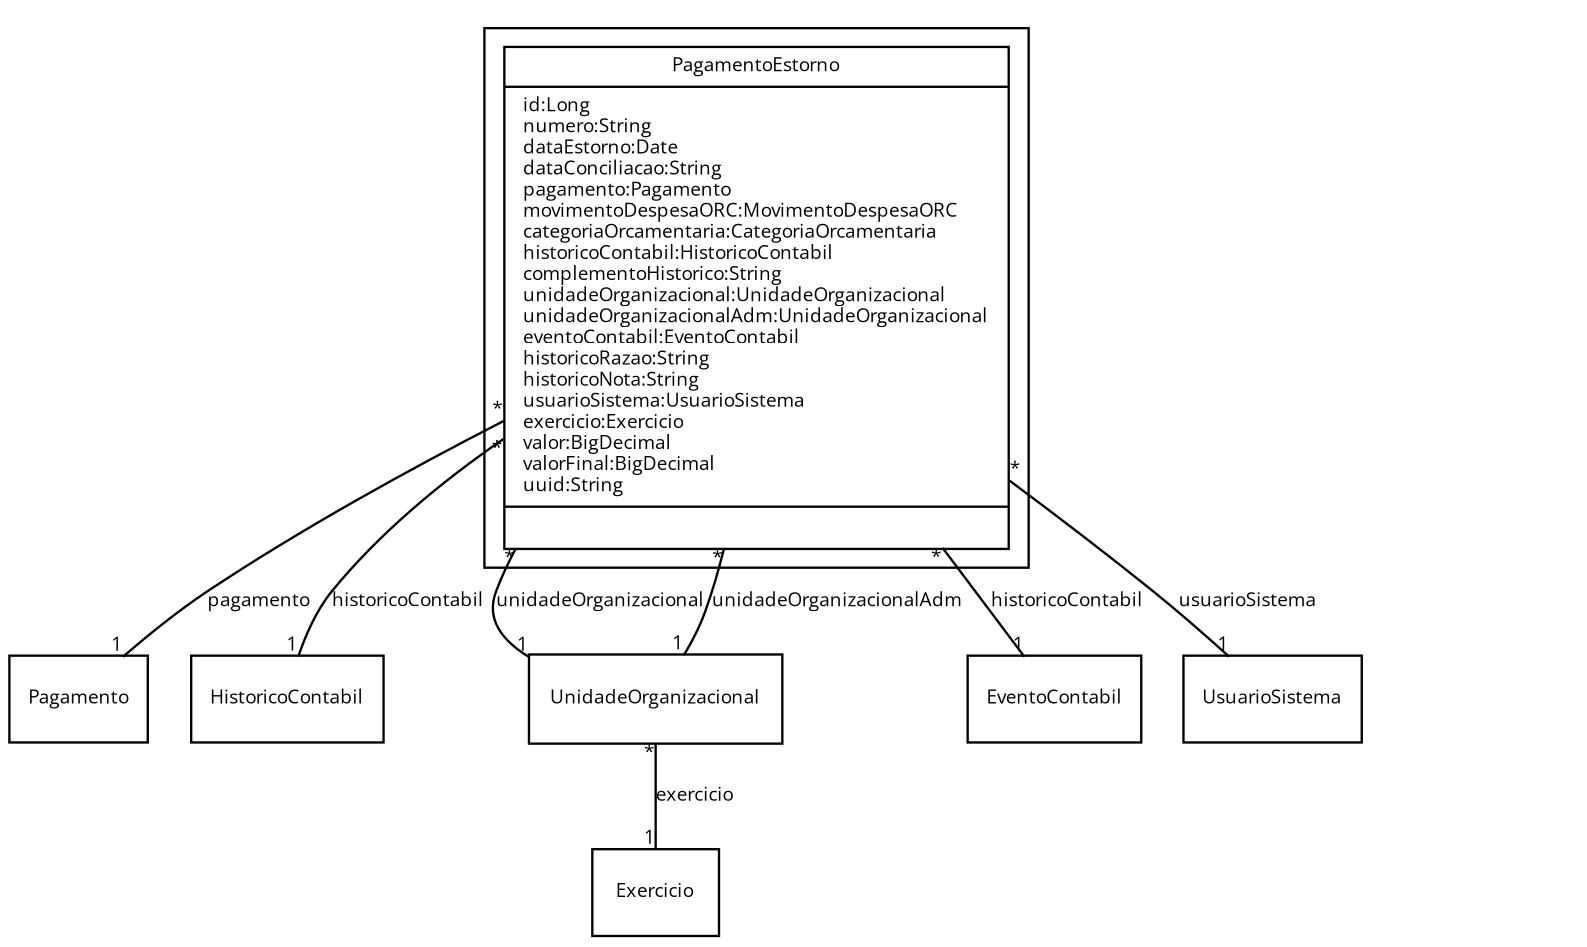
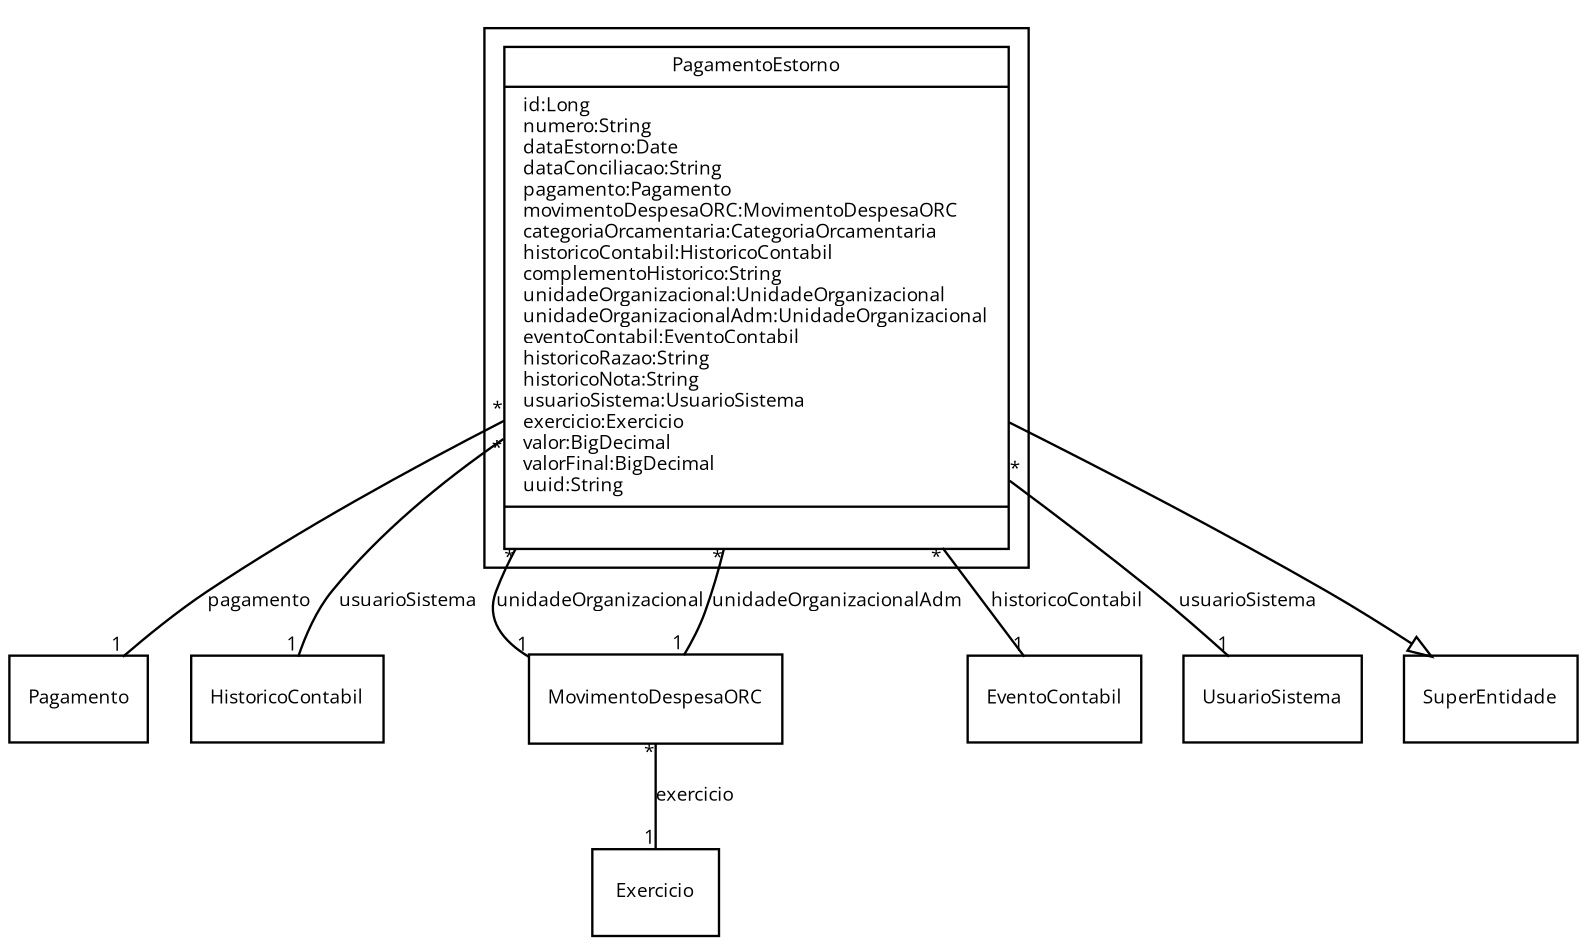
(408, 602) -> (408, 602)
(656, 699) -> (656, 699)
none -> (1491, 699)
